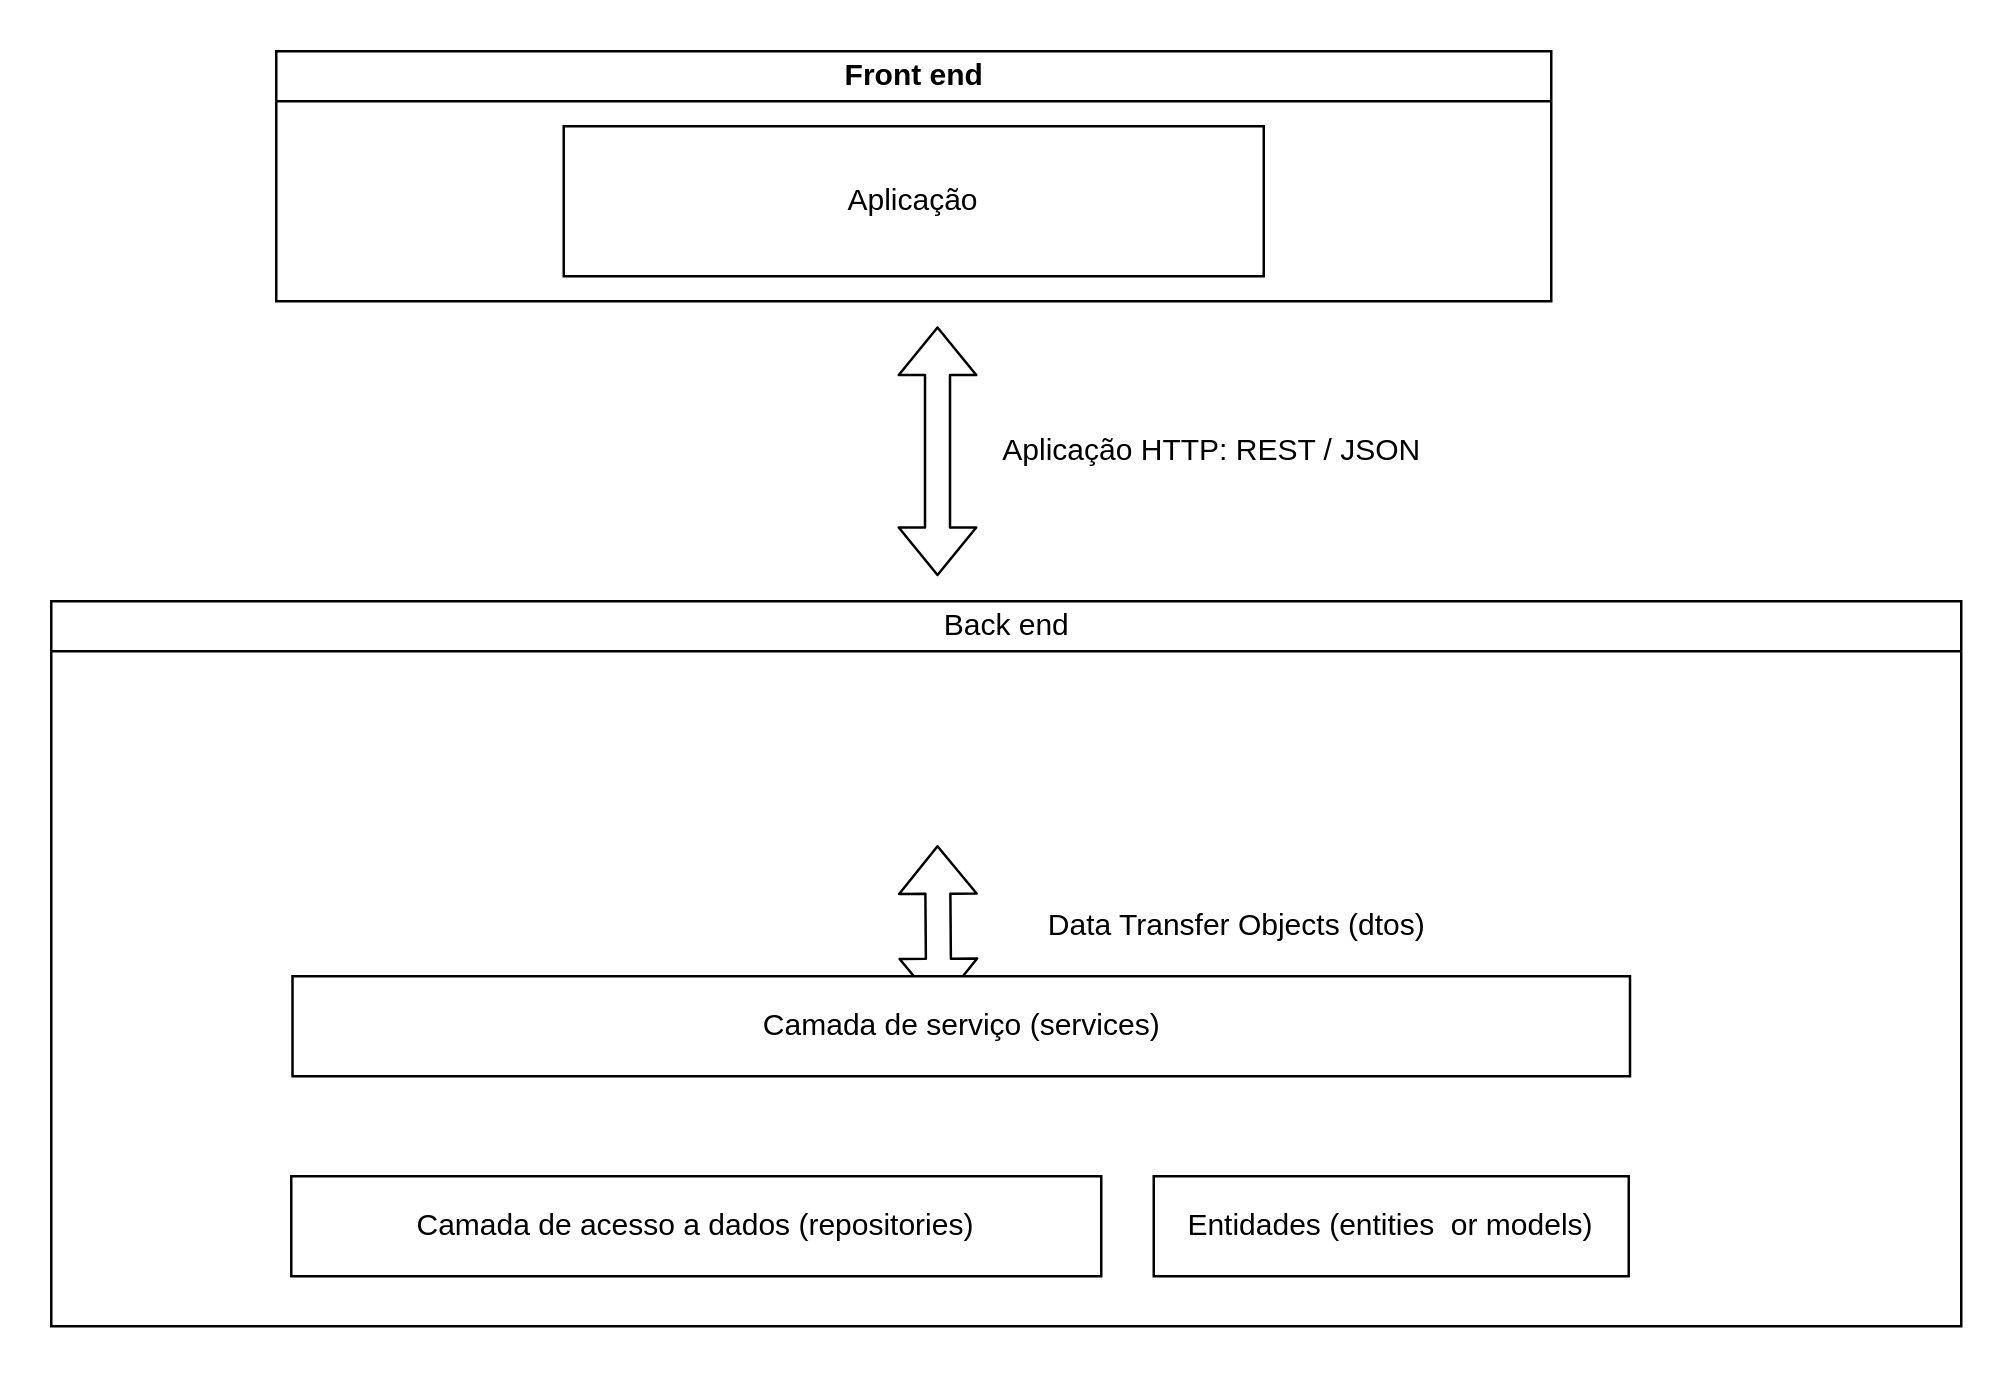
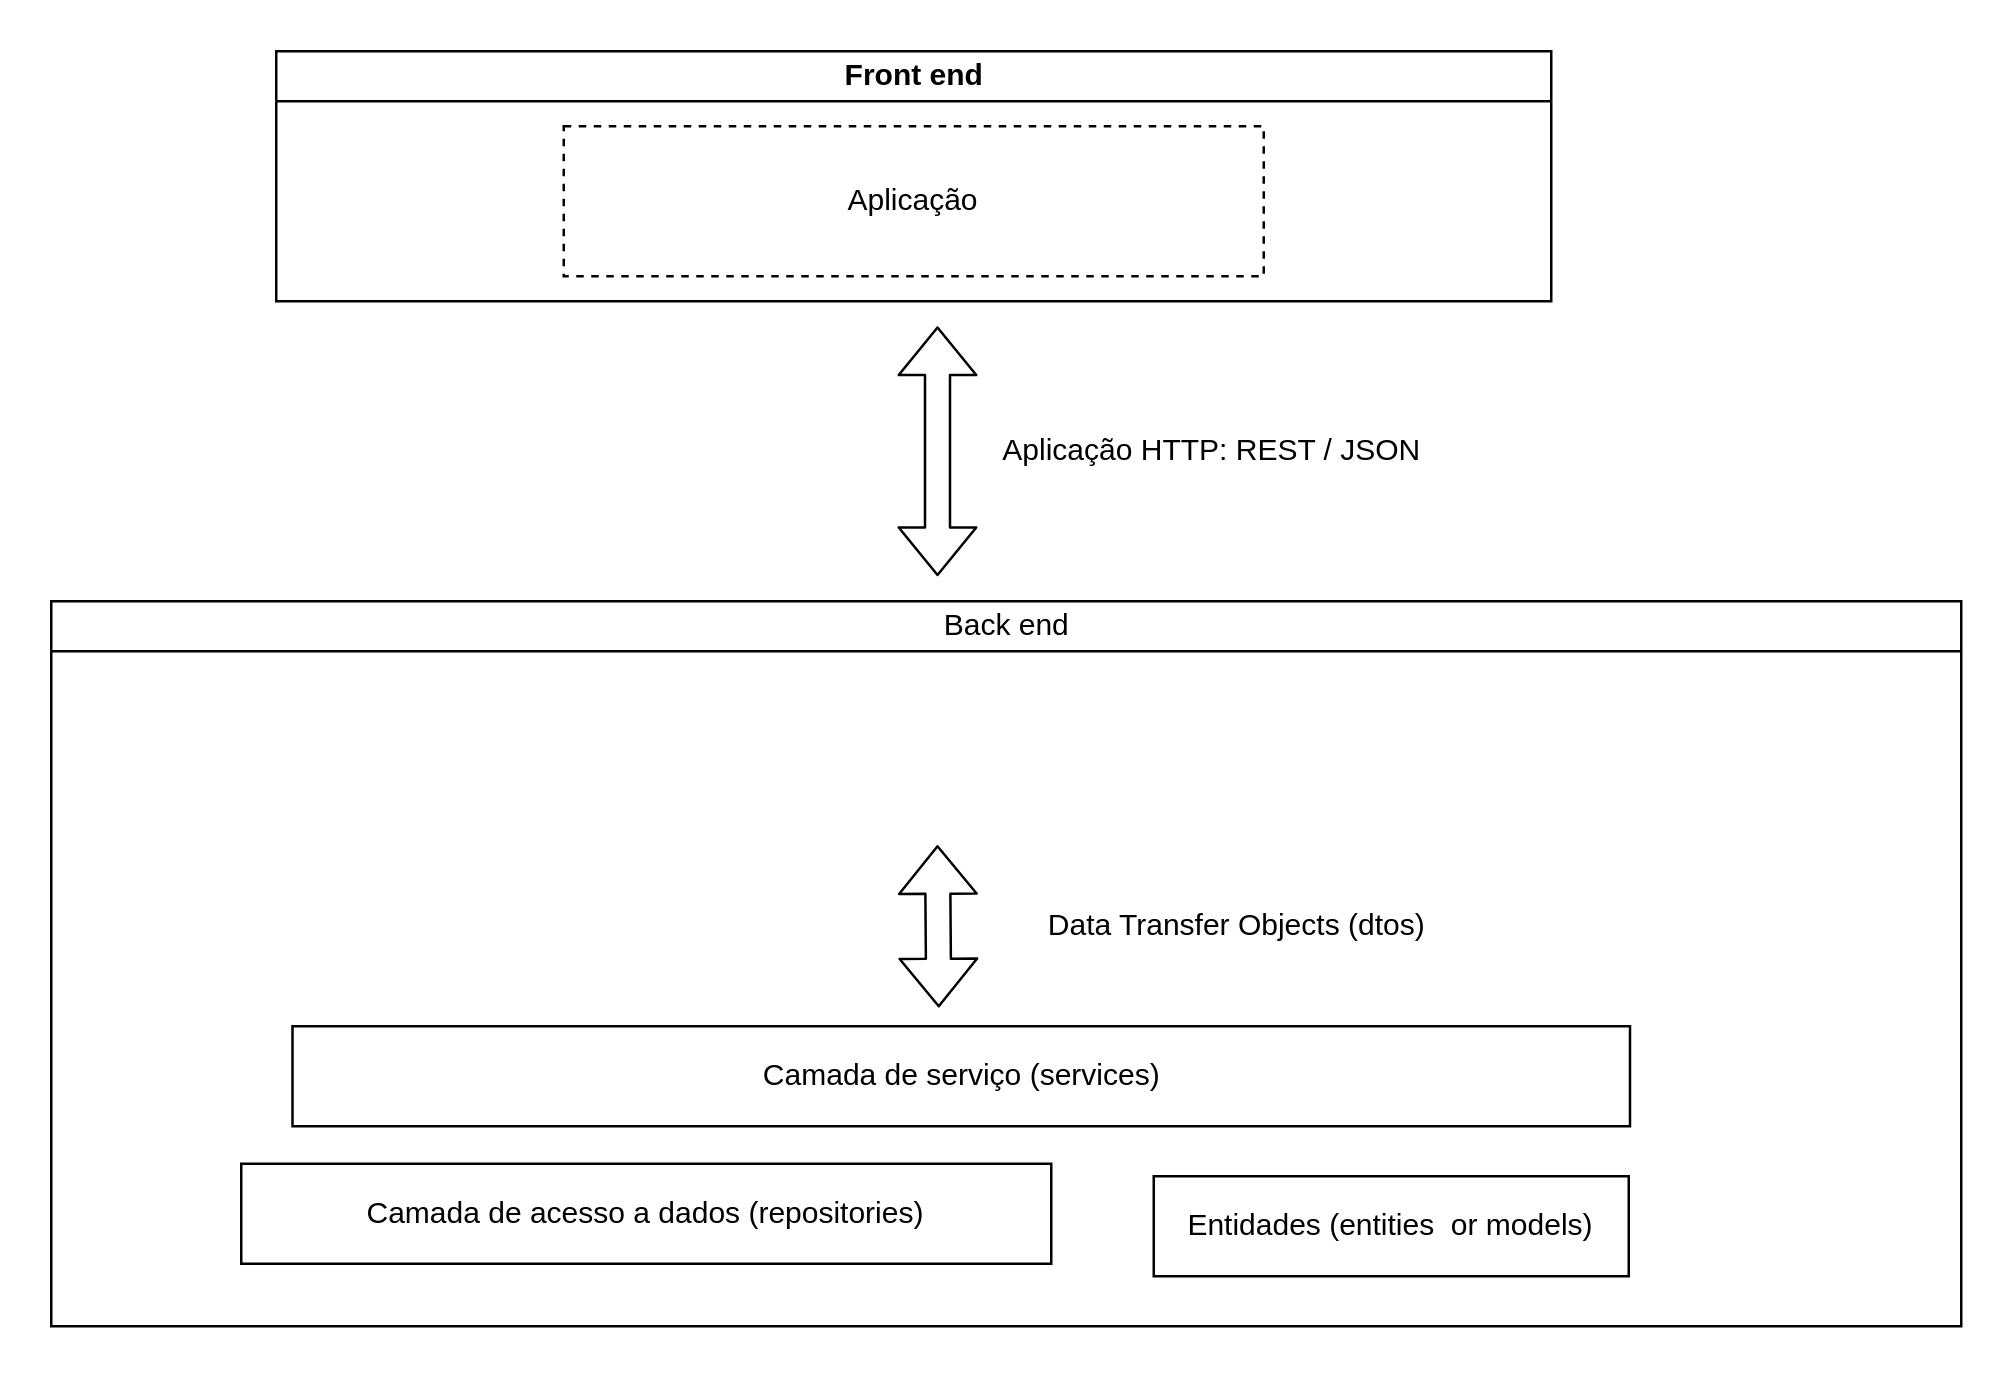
(914, 201) -> (914, 201)
(961, 1026) -> (961, 1076)
(696, 1226) -> (646, 1214)
